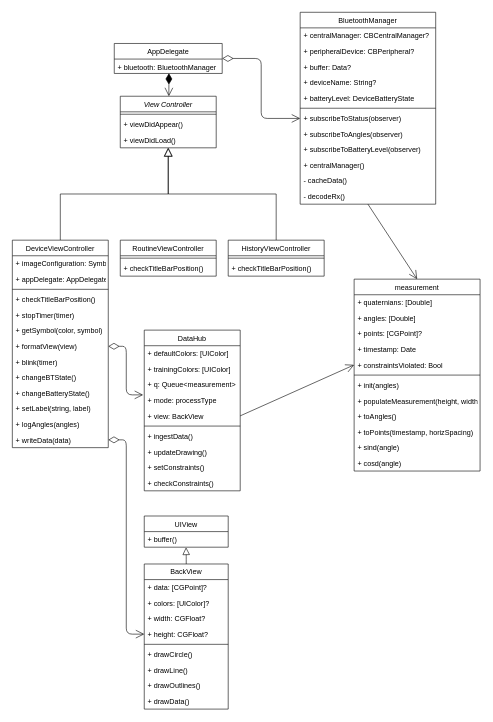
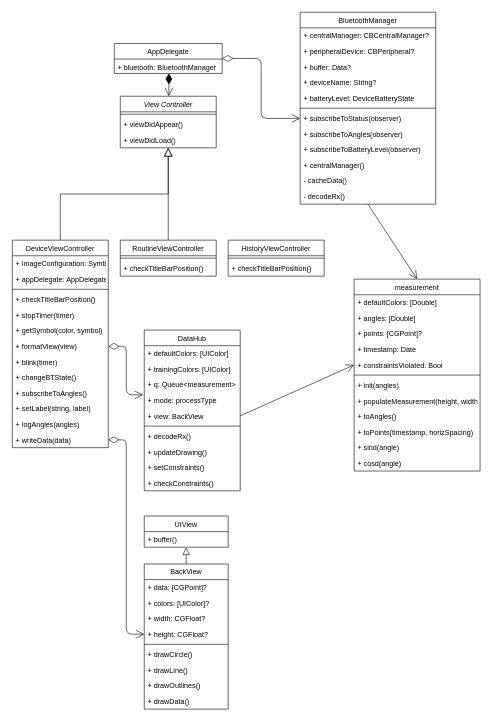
(246, 194) -> none
none -> (168, 218)
(399, 303) -> (402, 303)
(59, 394) -> (55, 394)
(174, 437) -> (171, 437)
